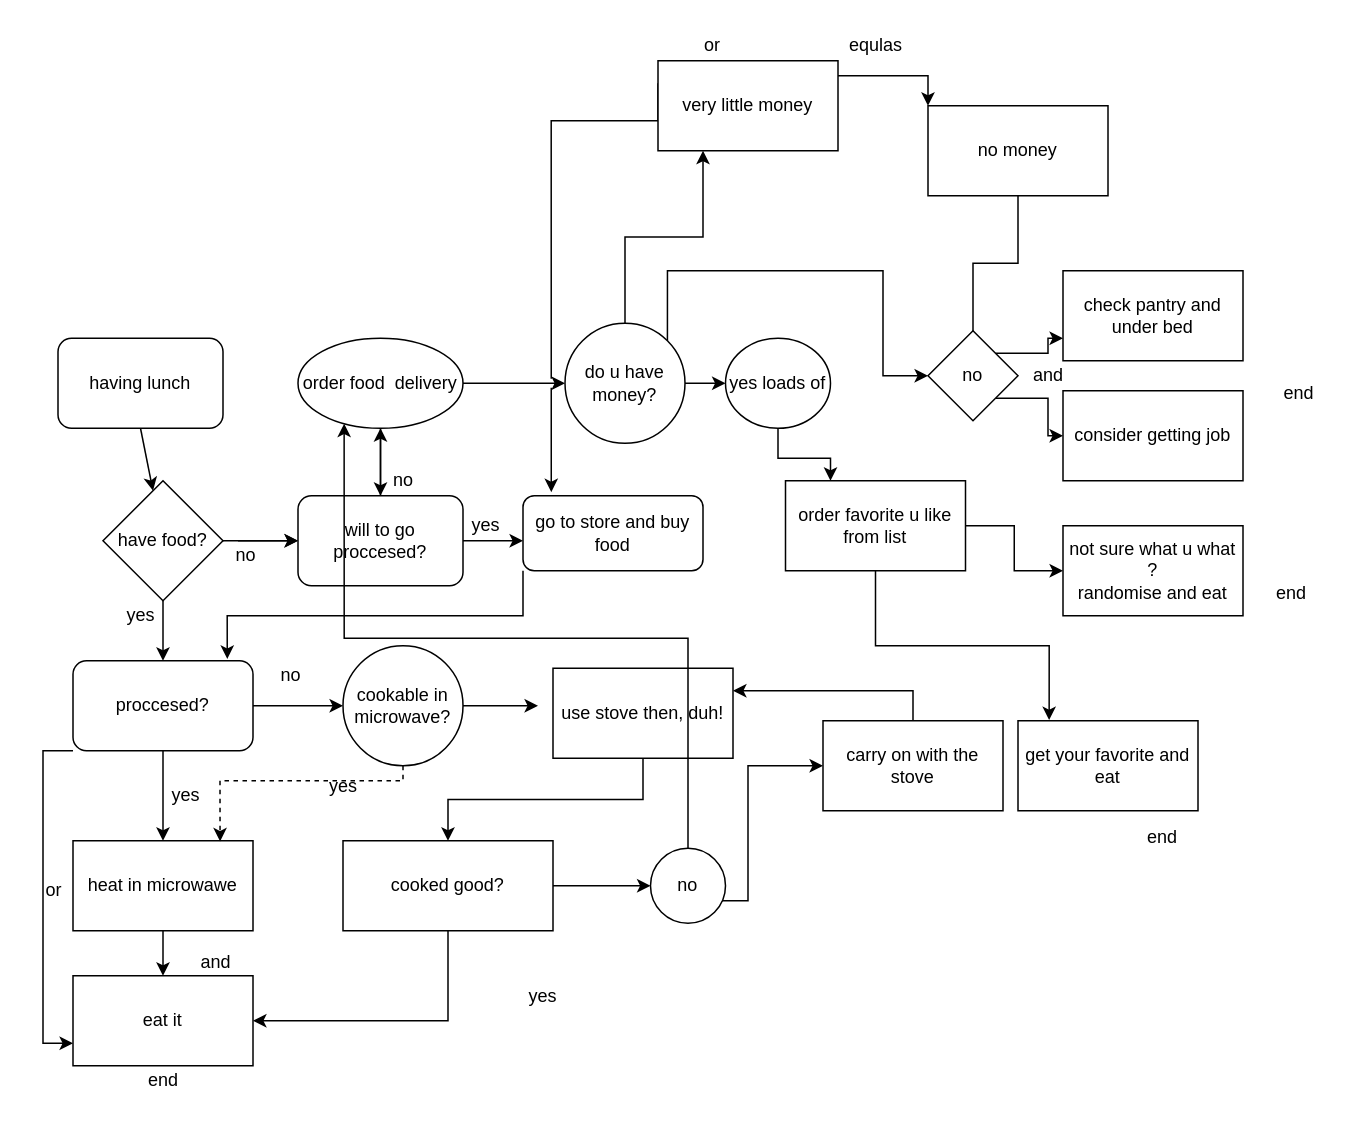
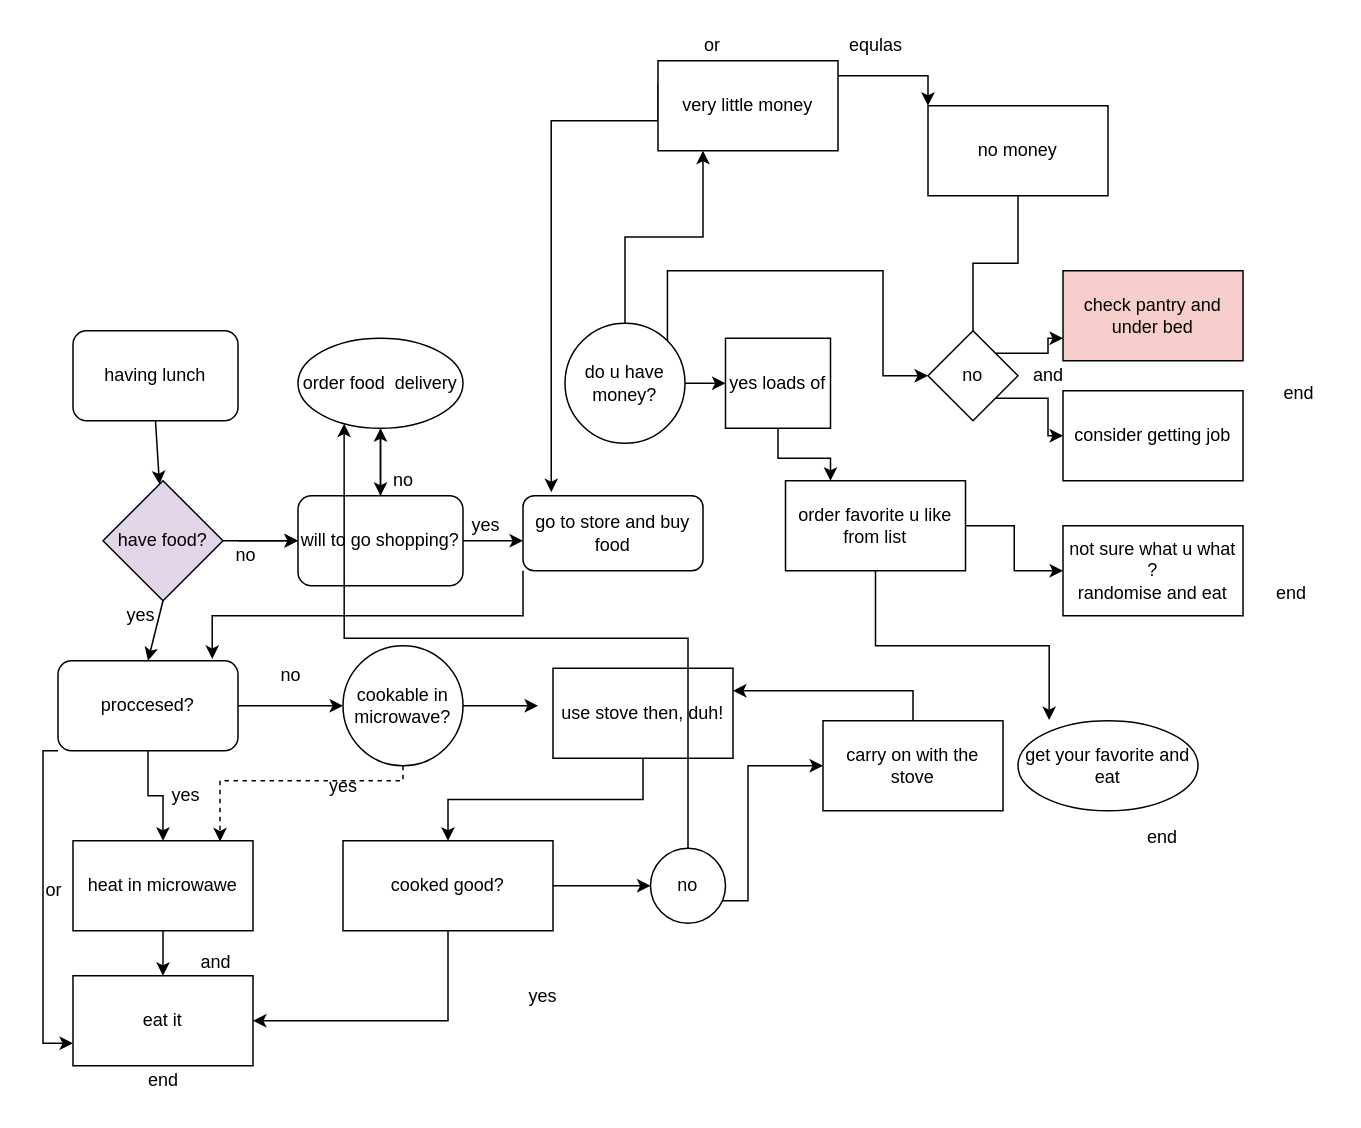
(1153, 316) -> (1153, 316)
(140, 383) -> (155, 376)
(509, 383) -> none
(778, 383) -> (778, 383)
(163, 541) -> (163, 541)
(380, 541) -> (380, 541)
(163, 706) -> (148, 706)
(1108, 766) -> (1108, 766)
